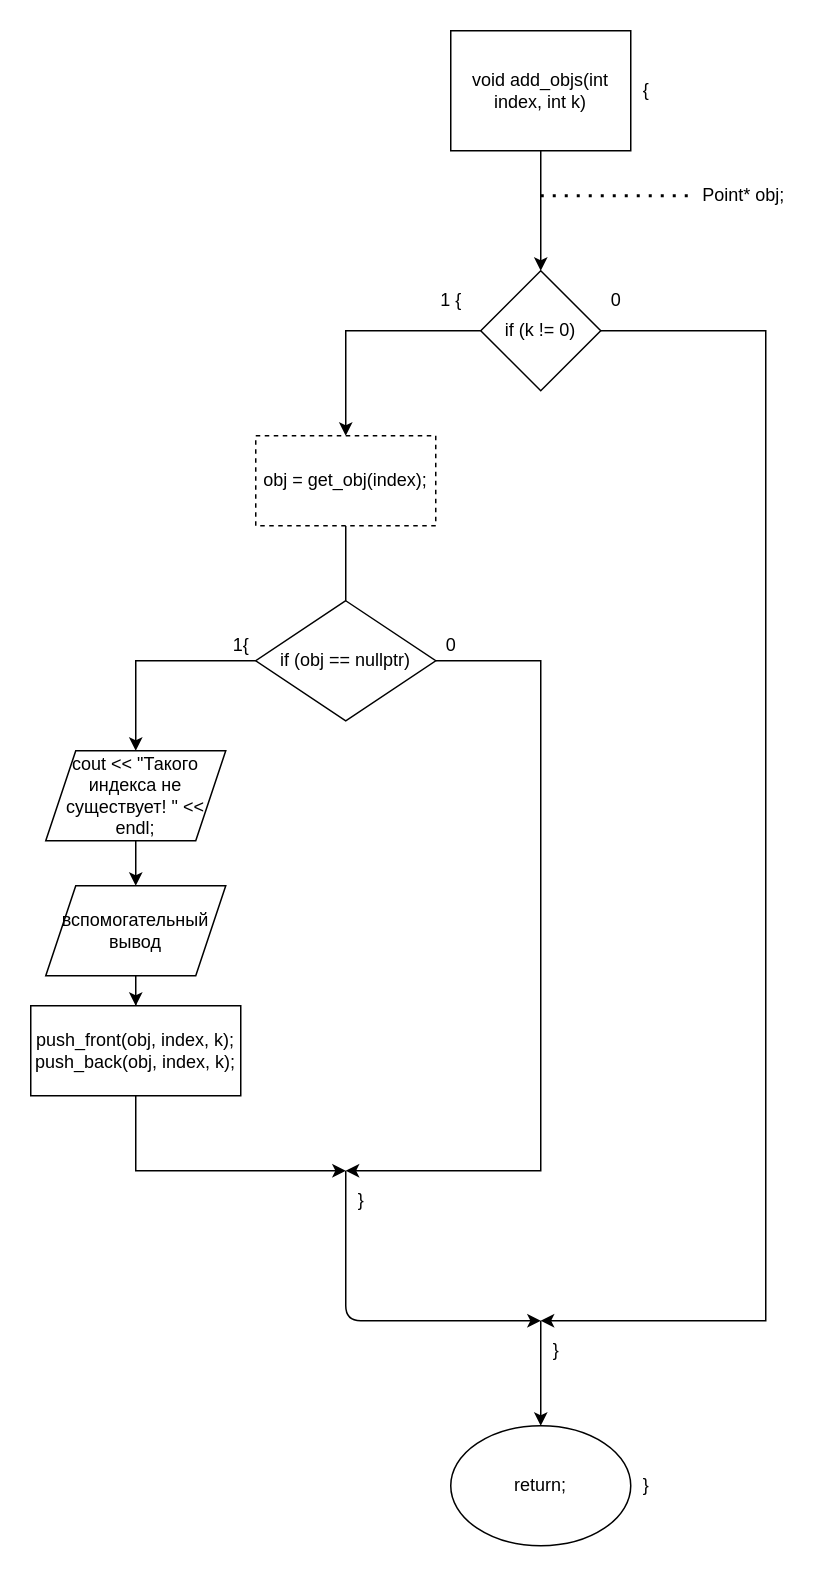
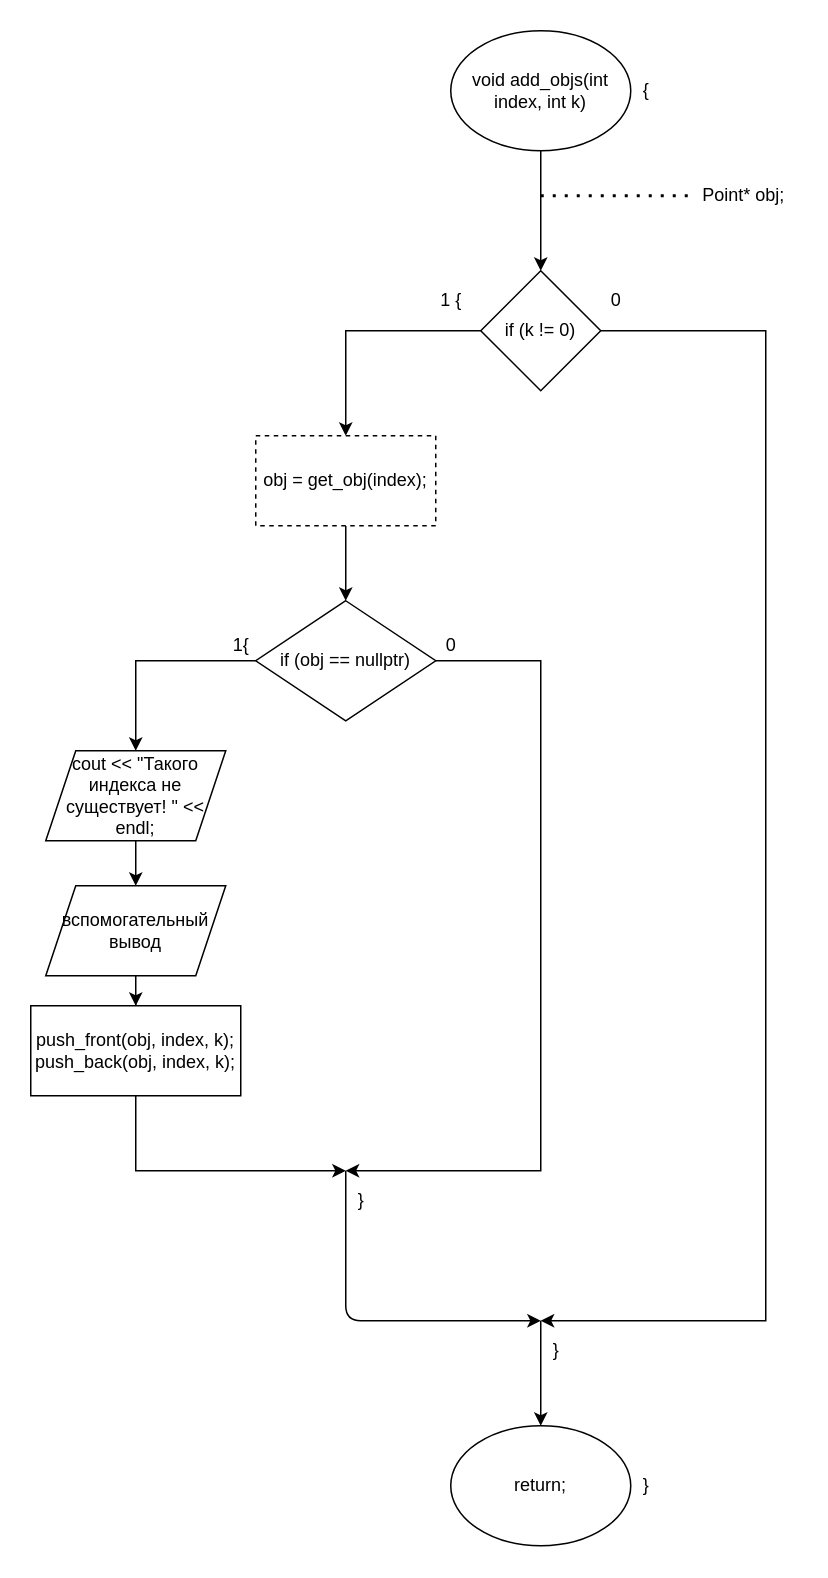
(541, 91) -> (541, 91)
(346, 593) -> (346, 589)
